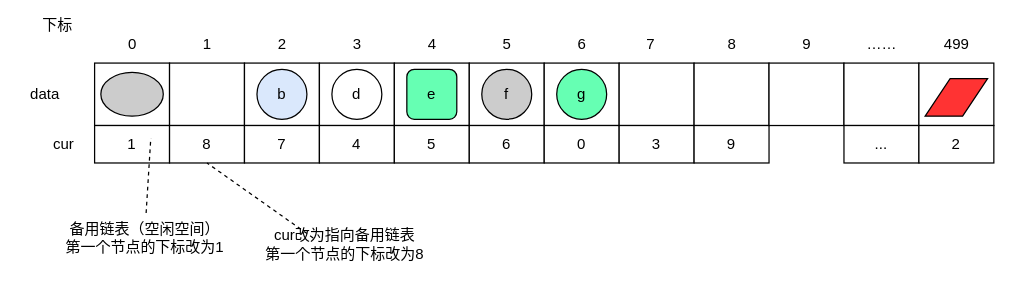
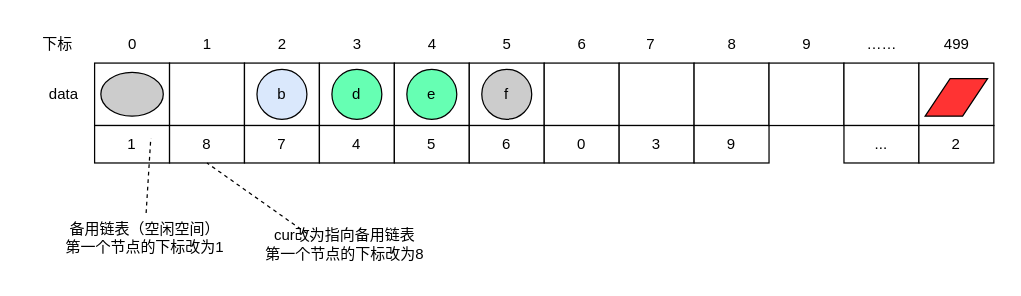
(57, 26) -> (57, 44)
(44, 94) -> (63, 94)
(357, 94) -> (357, 94)
(432, 94) -> (432, 94)
(582, 94) -> none
(63, 144) -> none
